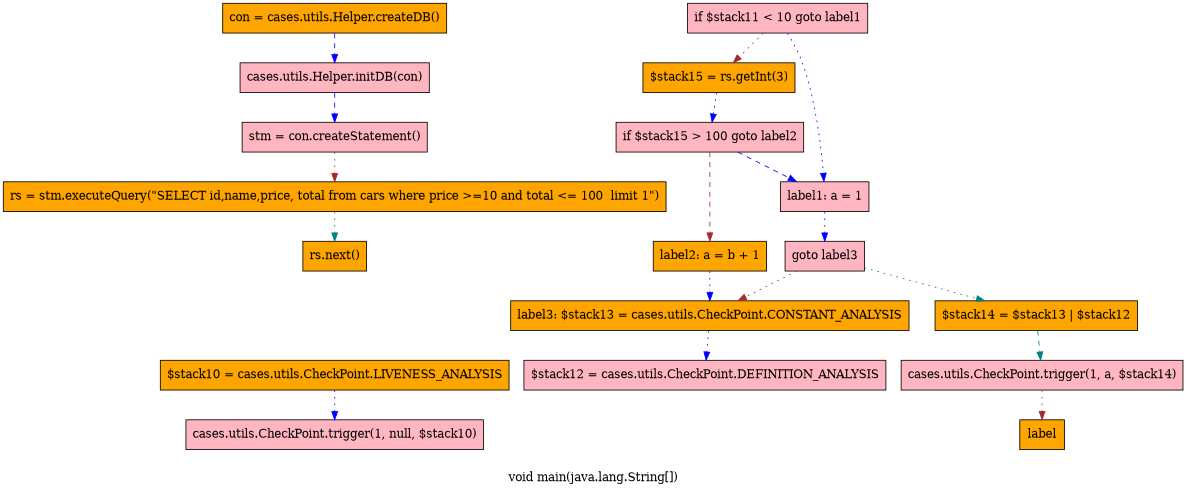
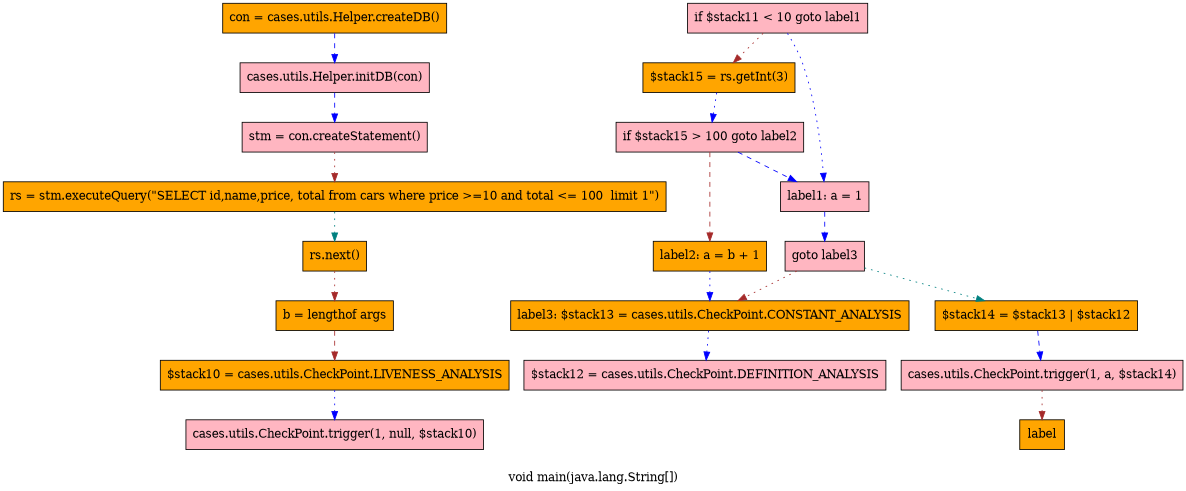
(825, 222) -> (825, 222)
none -> (335, 316)
(1039, 341) -> (1039, 341)
